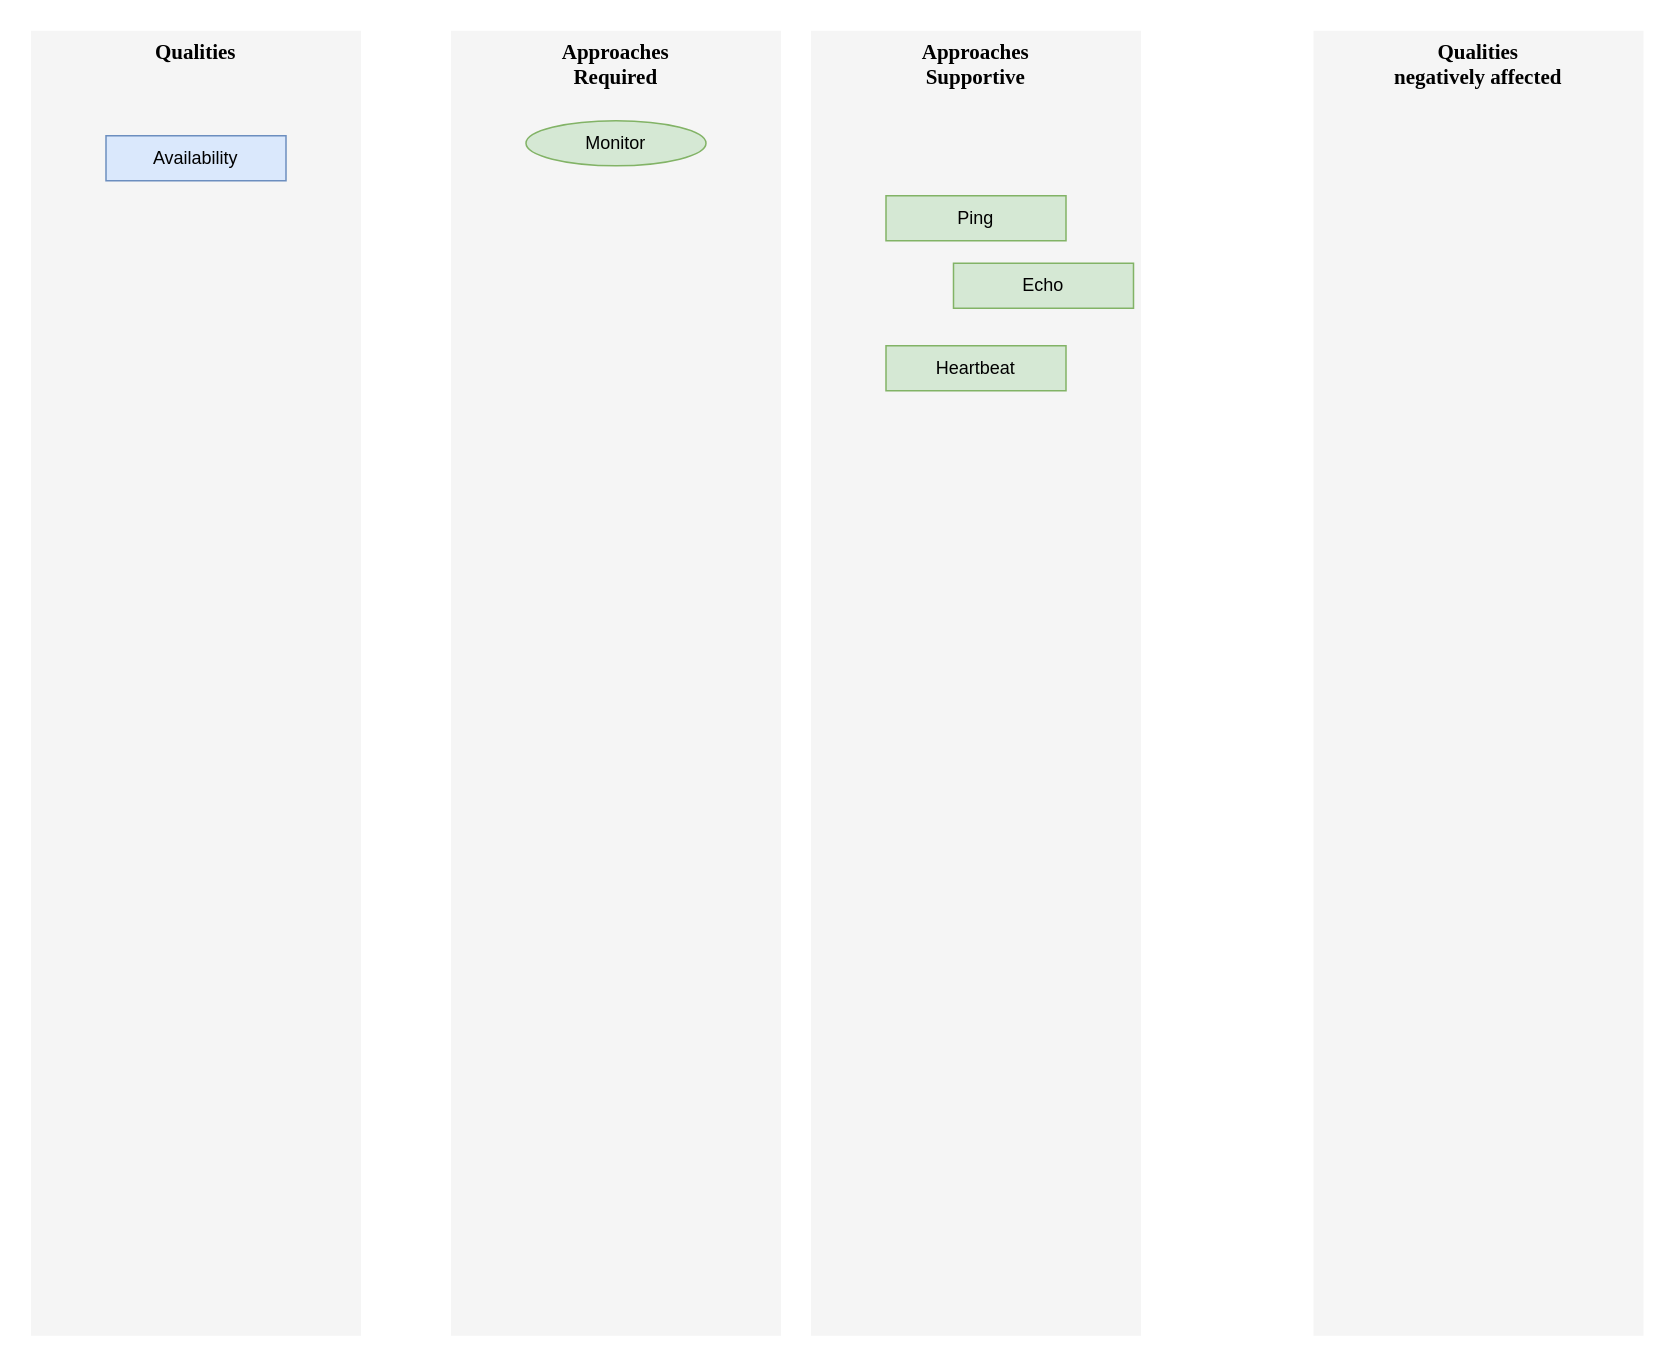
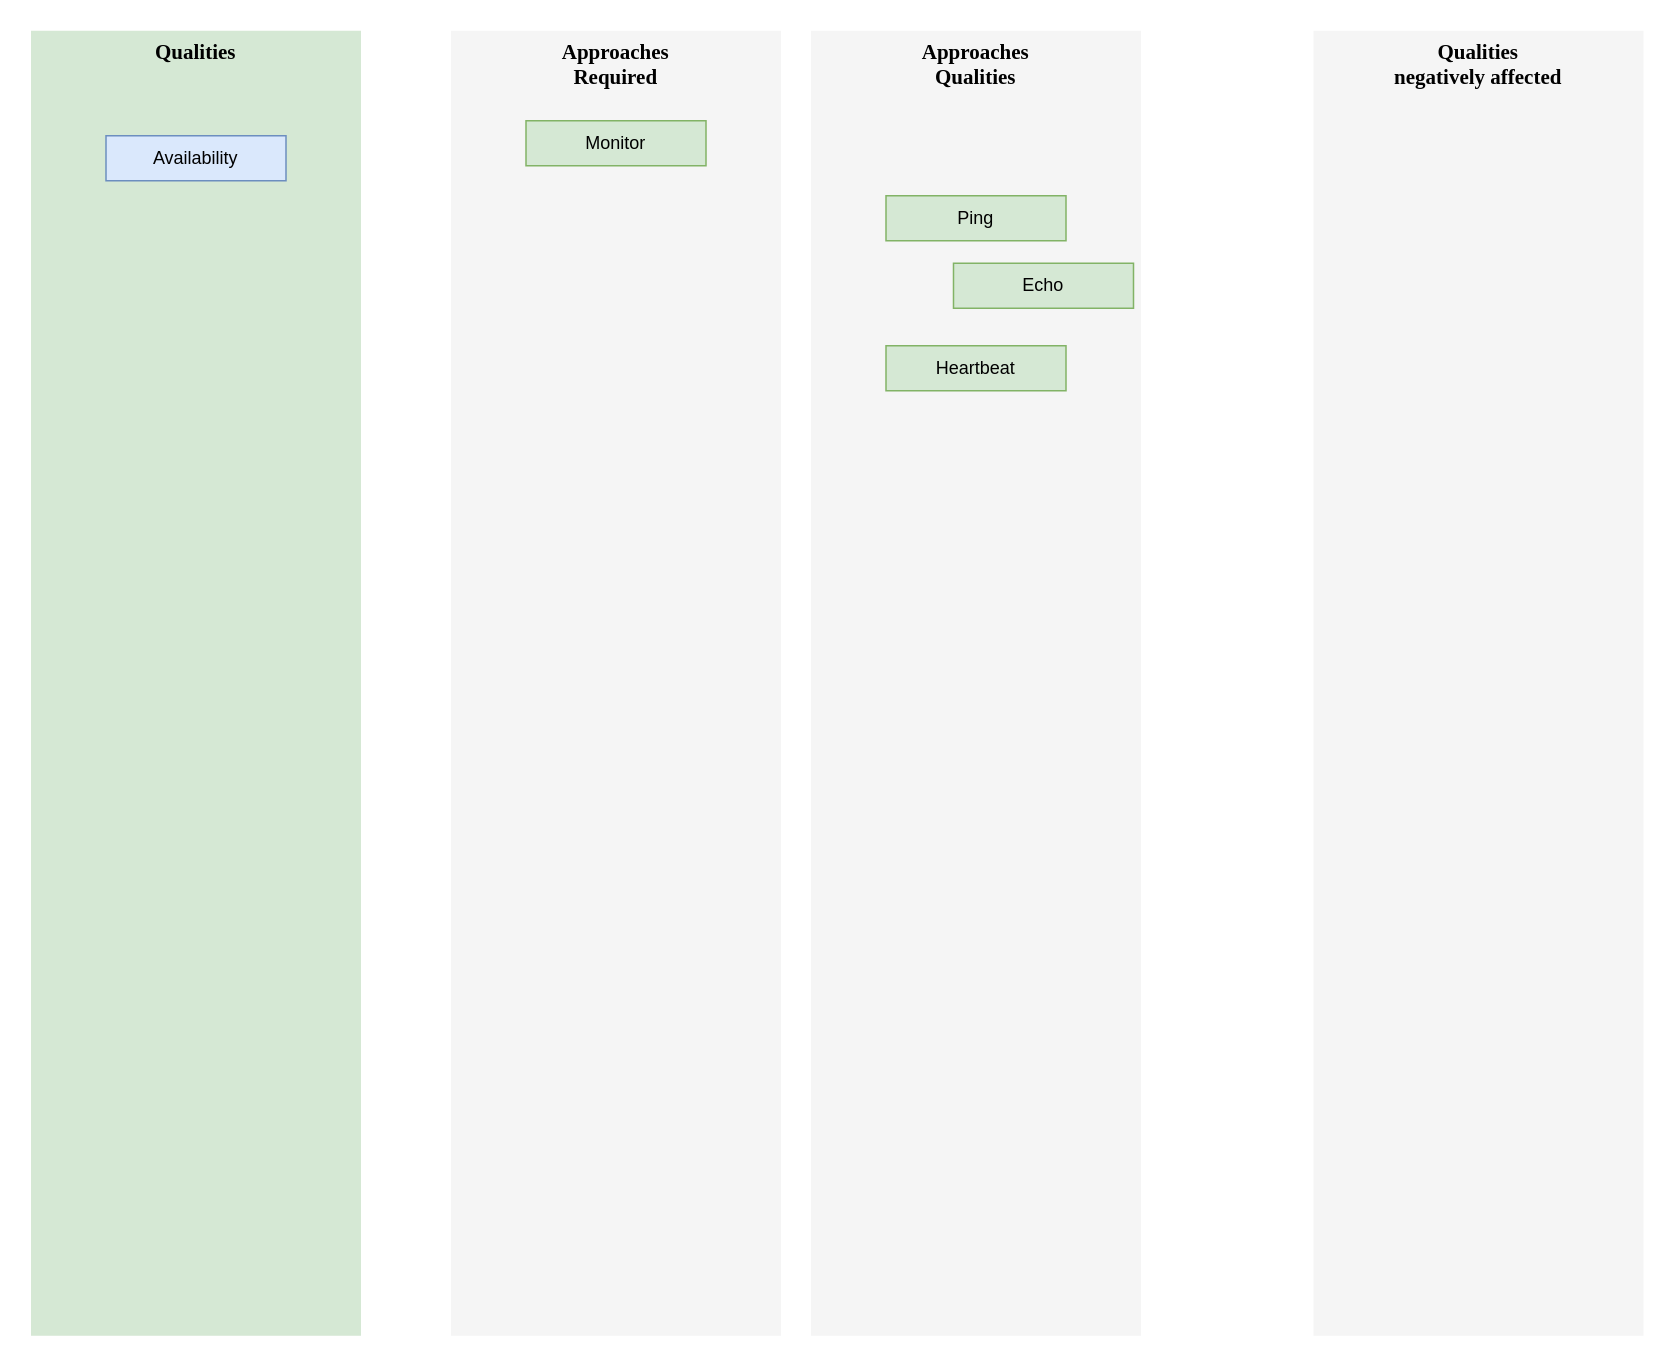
(976, 66) -> (976, 66)
(616, 143) -> (616, 143)
(196, 683) -> (196, 683)
